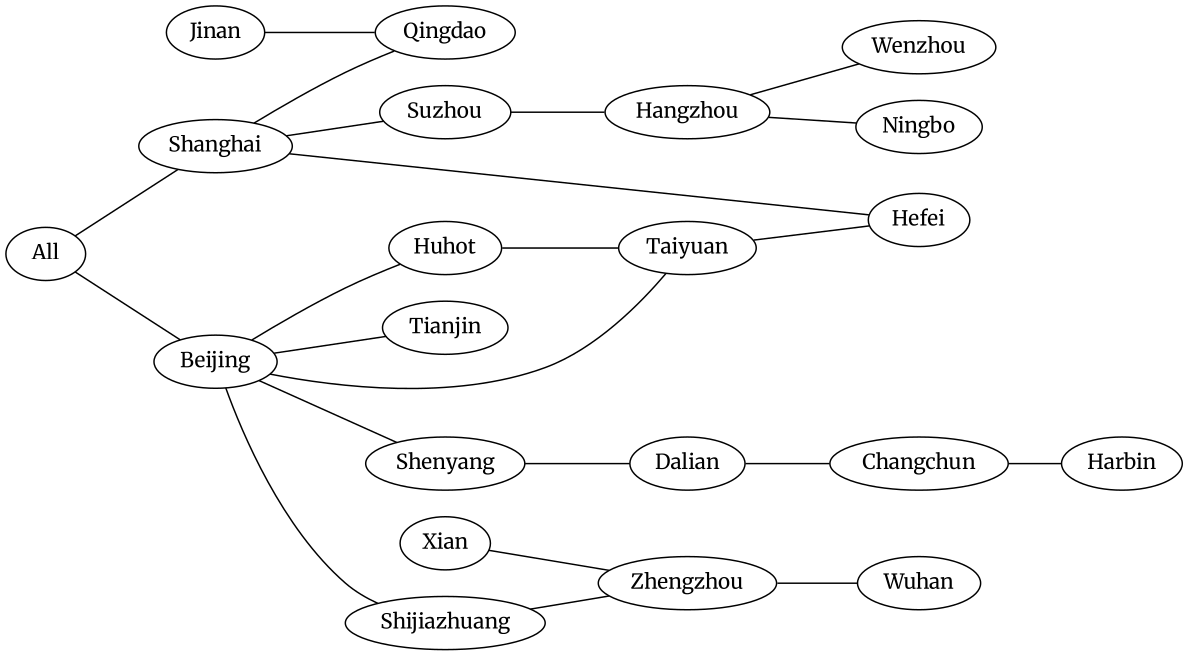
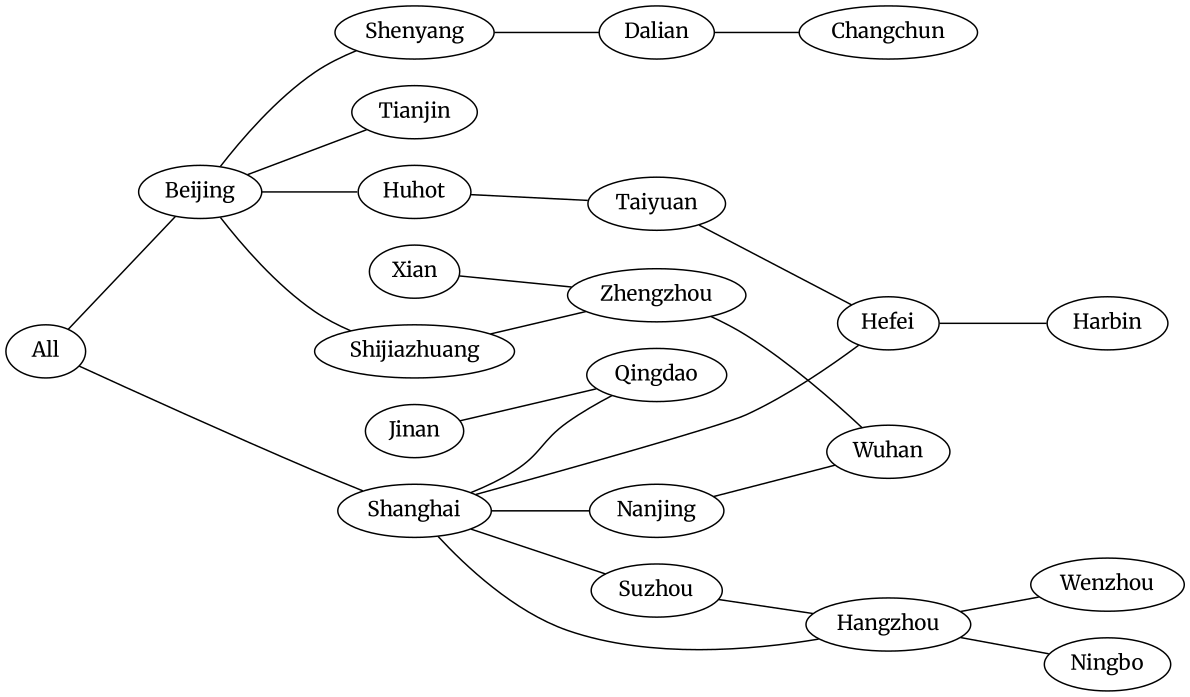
(485, 382) -> none
(1035, 464) -> (993, 323)
none -> (657, 511)
none -> (612, 642)
